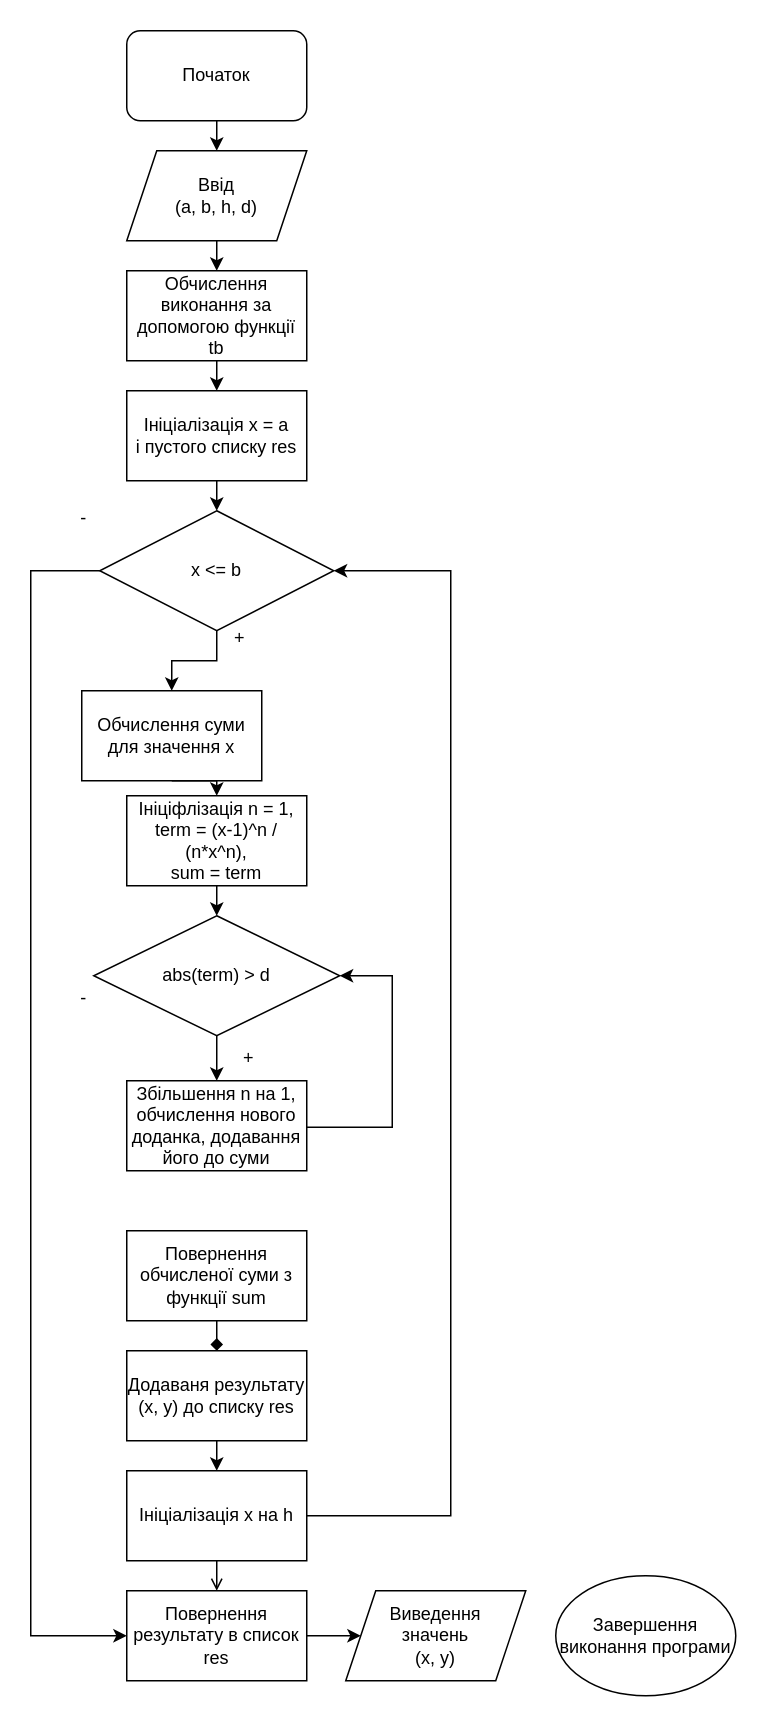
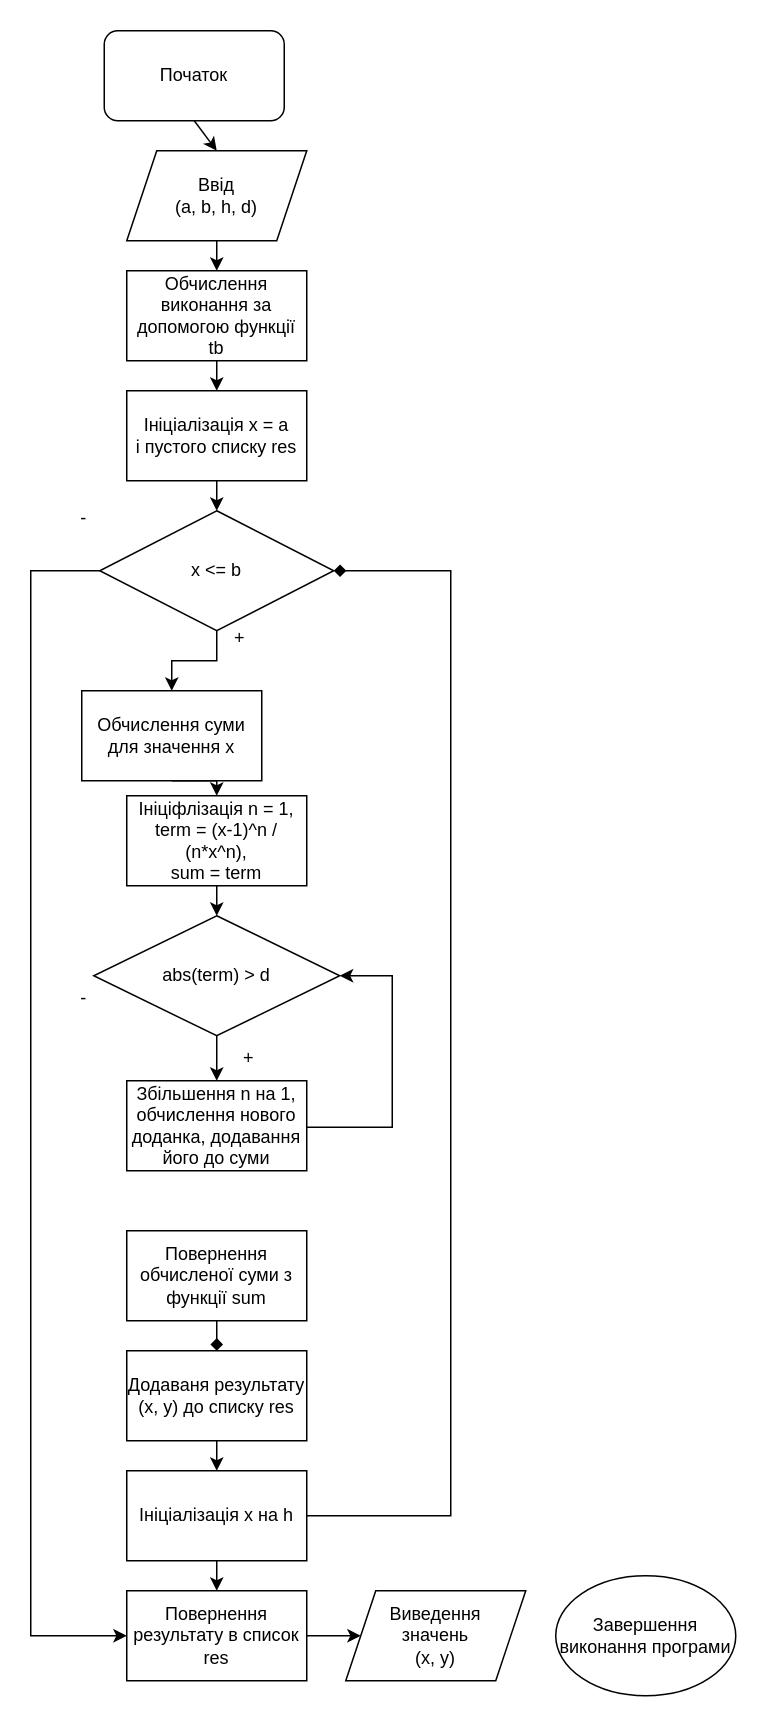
(217, 76) -> (194, 76)
(345, 571) -> (346, 571)
(217, 1581) -> (217, 1579)
